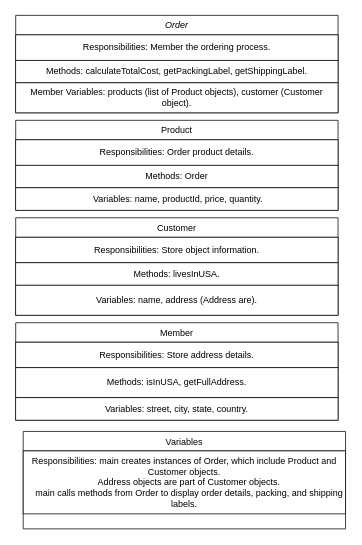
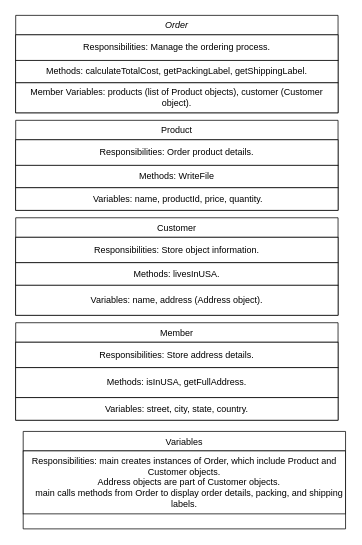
(177, 48) -> (177, 48)
(177, 177) -> (177, 177)
(177, 300) -> (177, 300)
